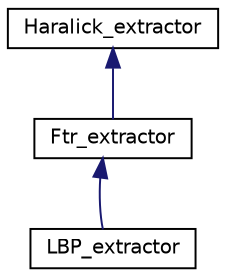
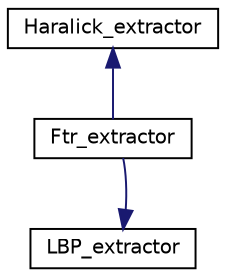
(100, 204) -> (126, 184)
